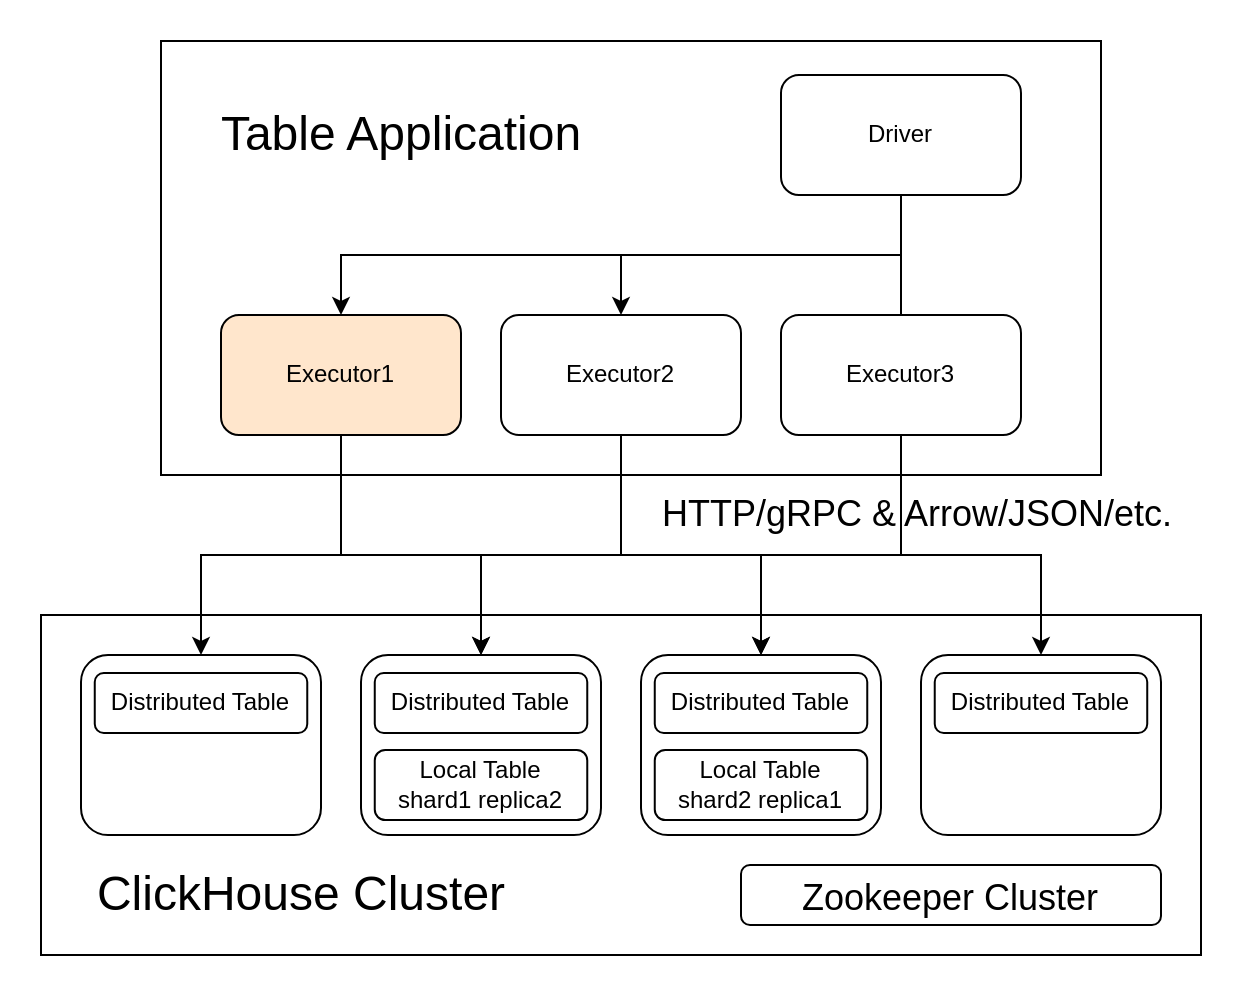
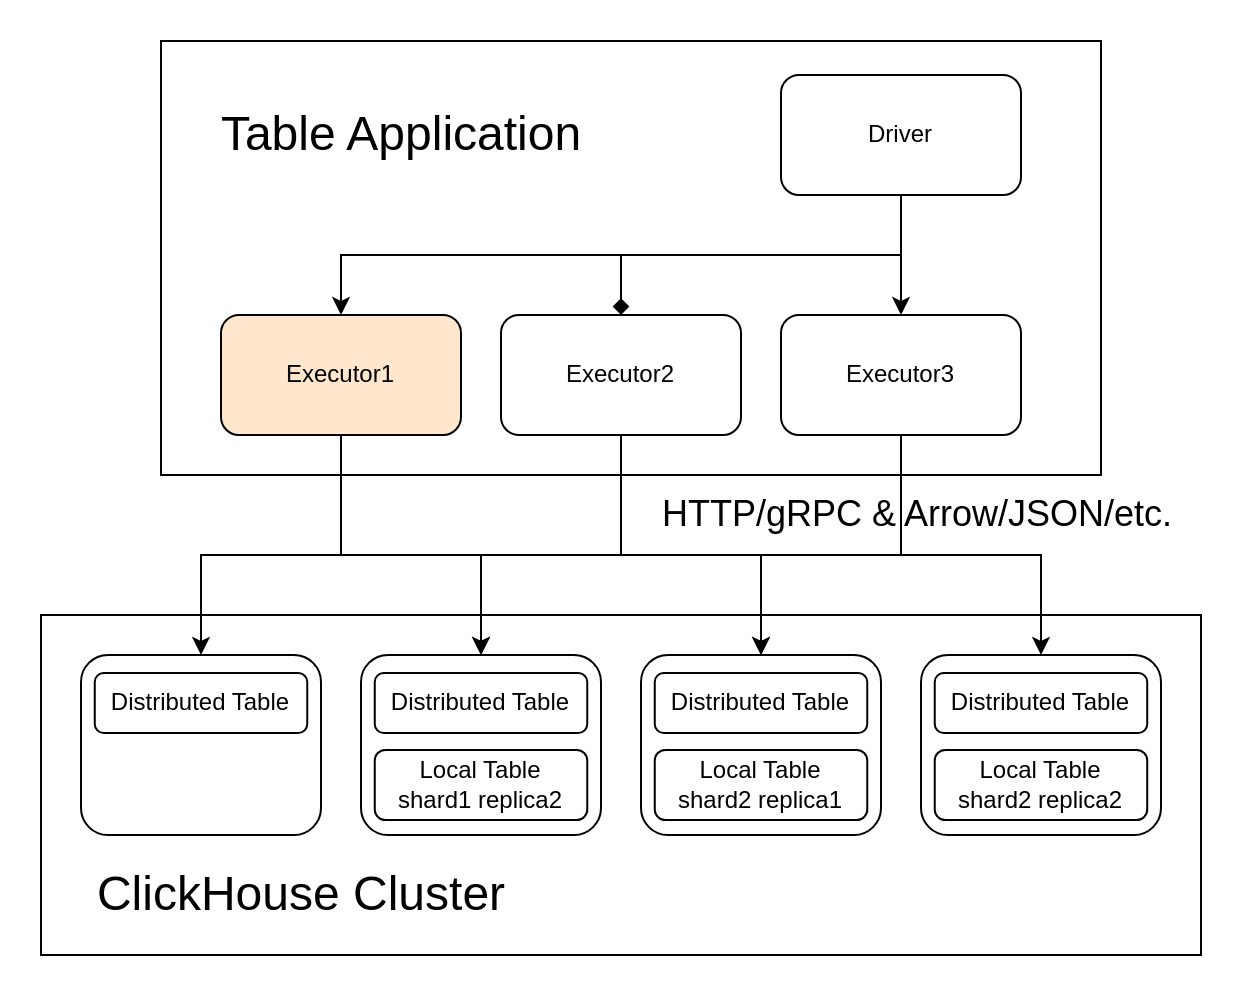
(621, 300) -> (621, 299)
(901, 305) -> (901, 300)
none -> (1041, 785)
(951, 895) -> none
